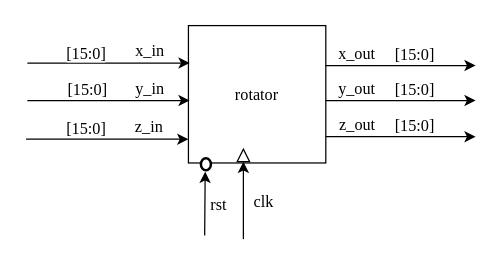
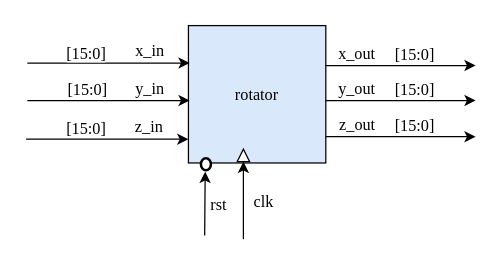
(257, 94) -> (257, 94)
